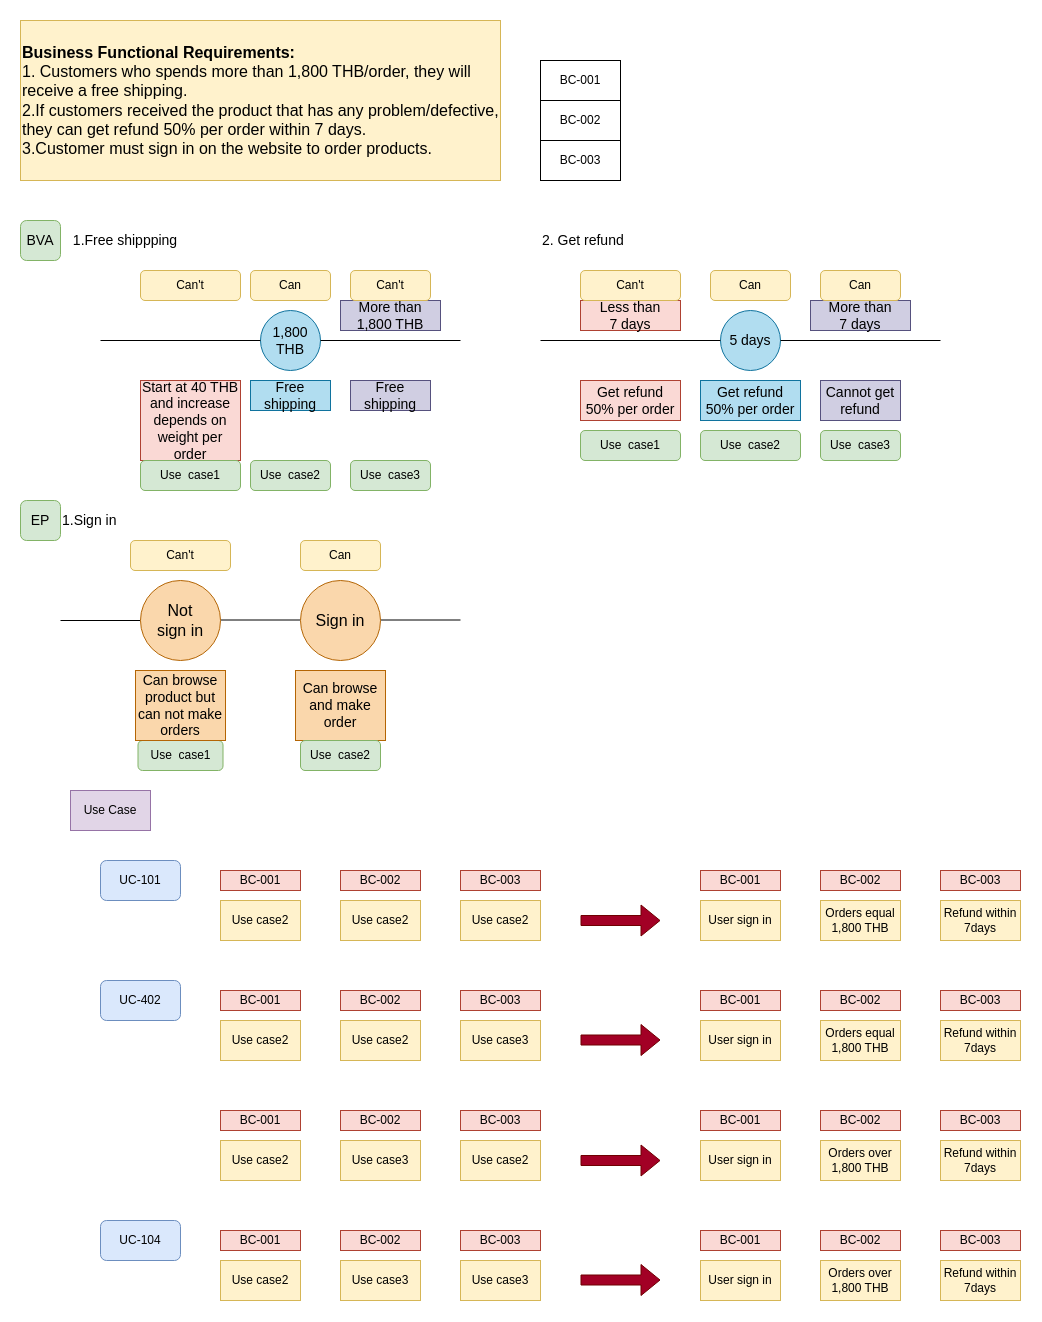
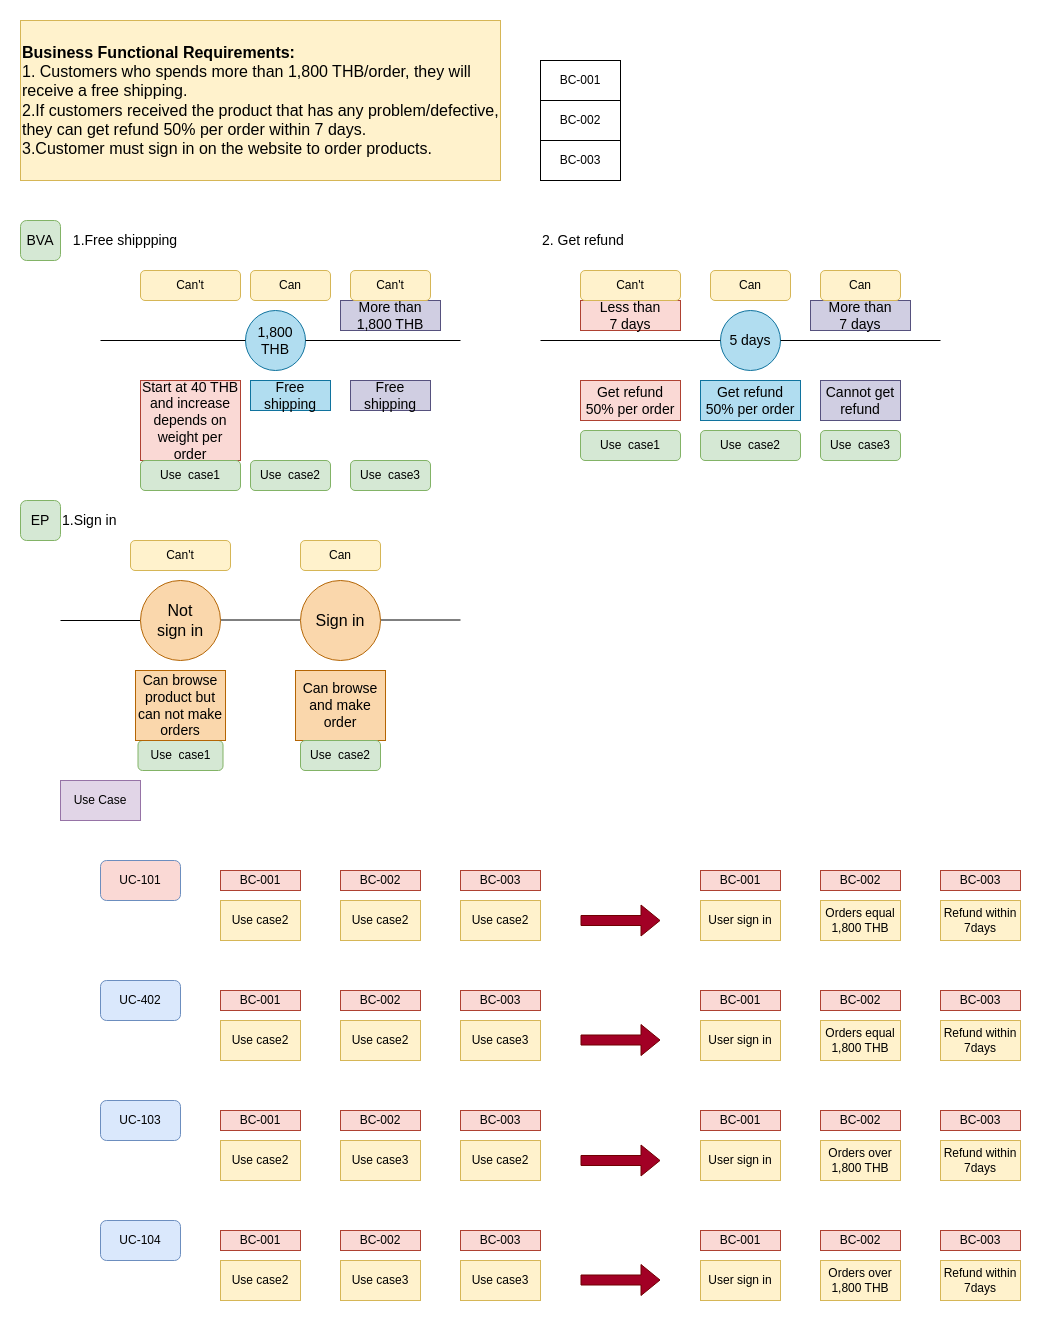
(291, 341) -> (276, 341)
(111, 811) -> (101, 801)
(141, 881) -> (141, 881)
none -> (141, 1121)
